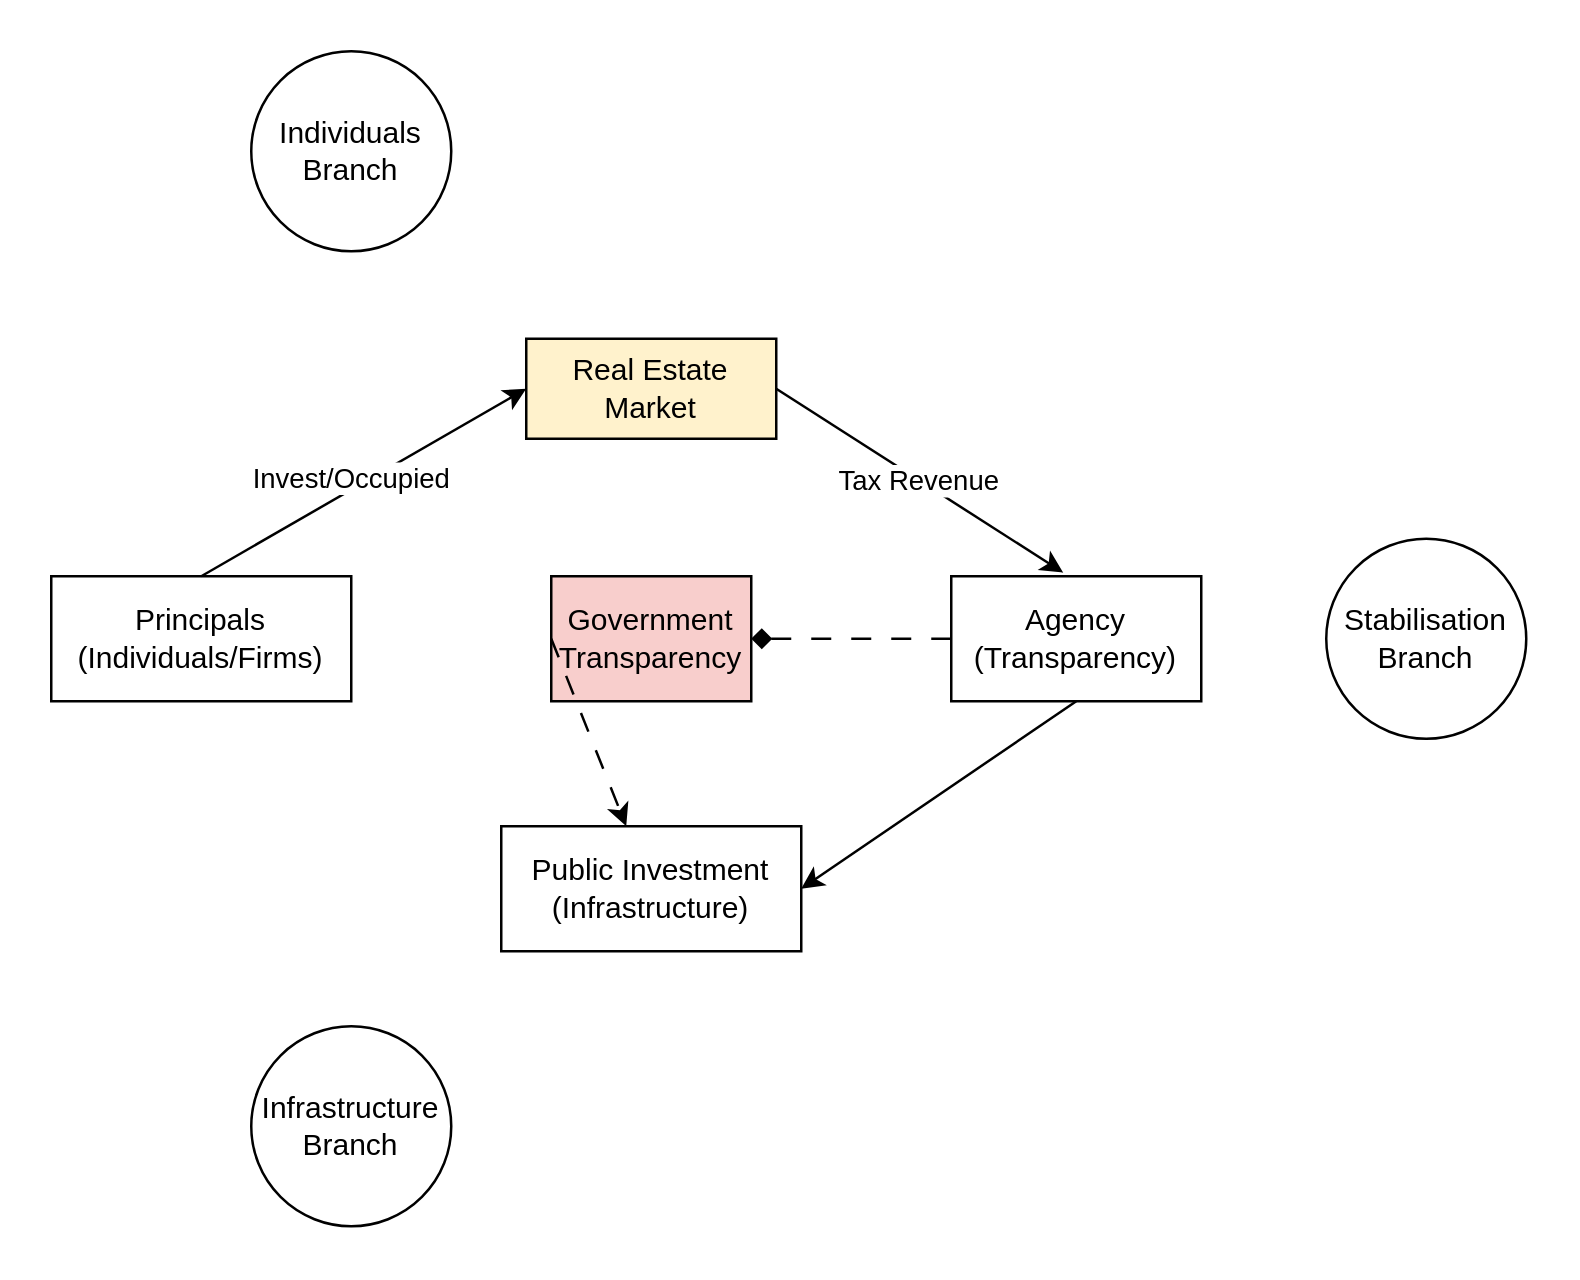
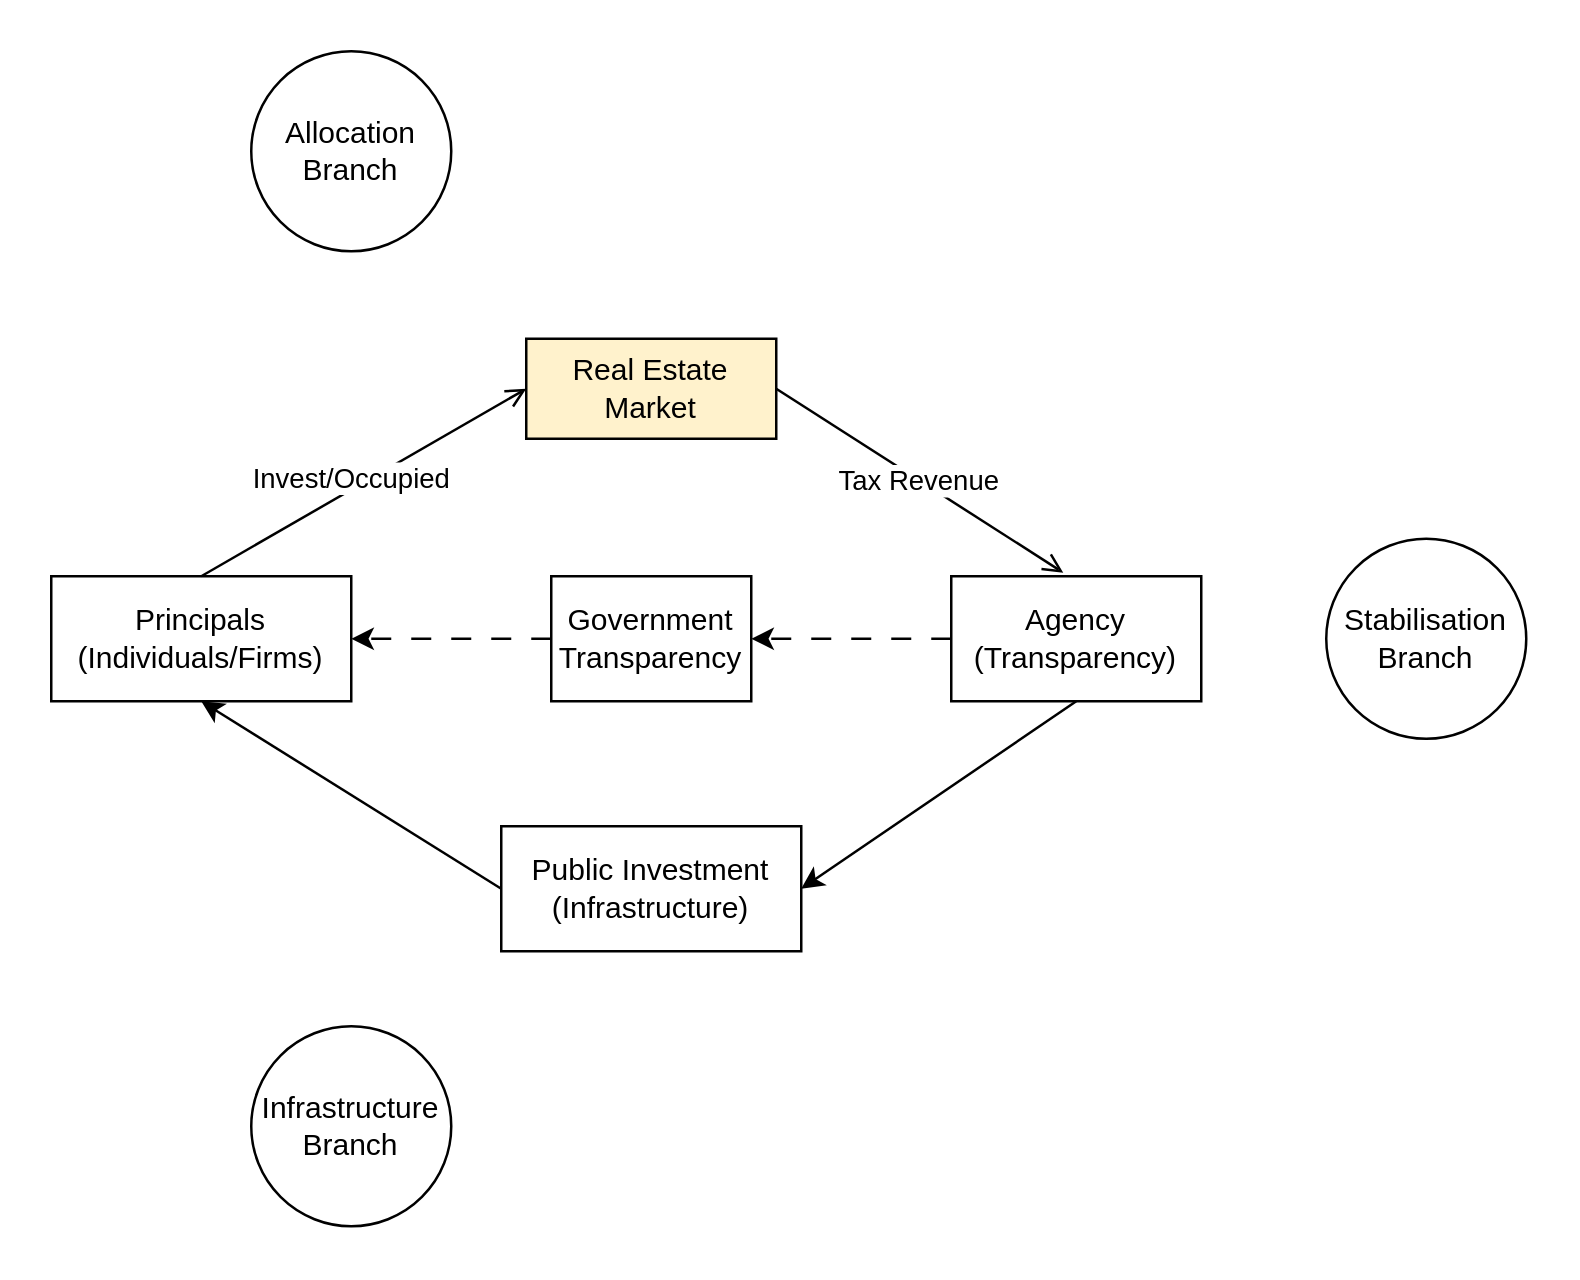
(351, 151) -> (351, 151)
(511, 398) -> (514, 396)
(1048, 563) -> (1051, 565)
(651, 639) -> (651, 639)
(772, 639) -> (770, 639)
(615, 798) -> (380, 639)
none -> (358, 799)
